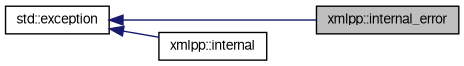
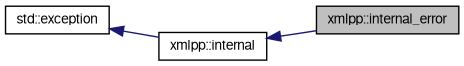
(220, 20) -> (298, 33)
